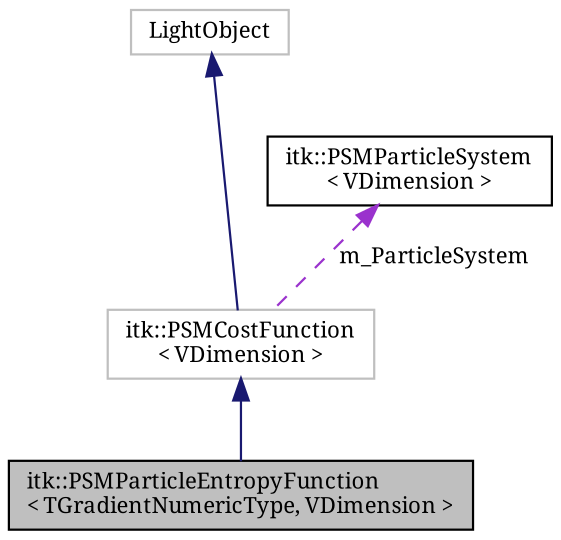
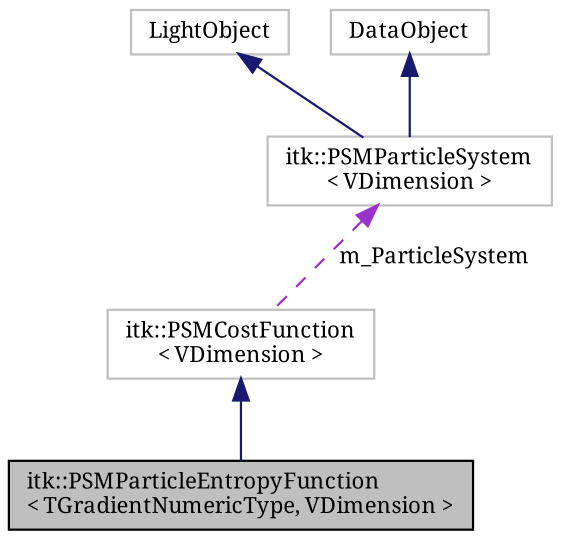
none -> (410, 32)
(410, 171) -> (410, 171)
(226, 193) -> (310, 102)
